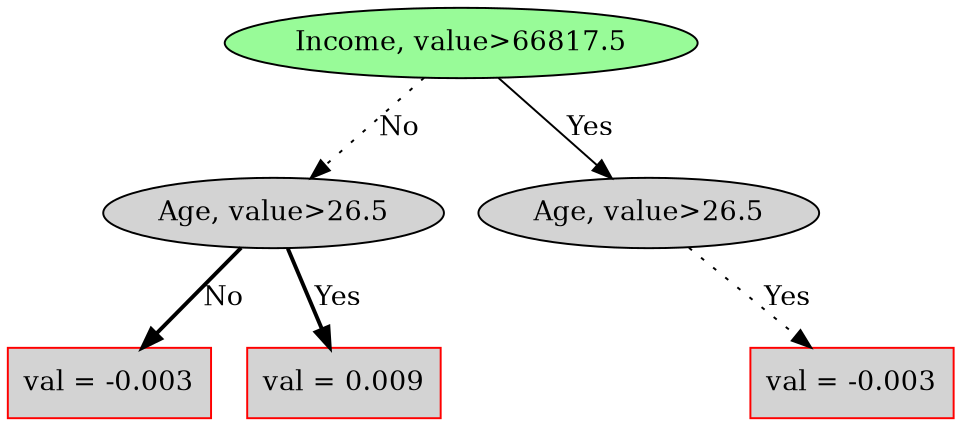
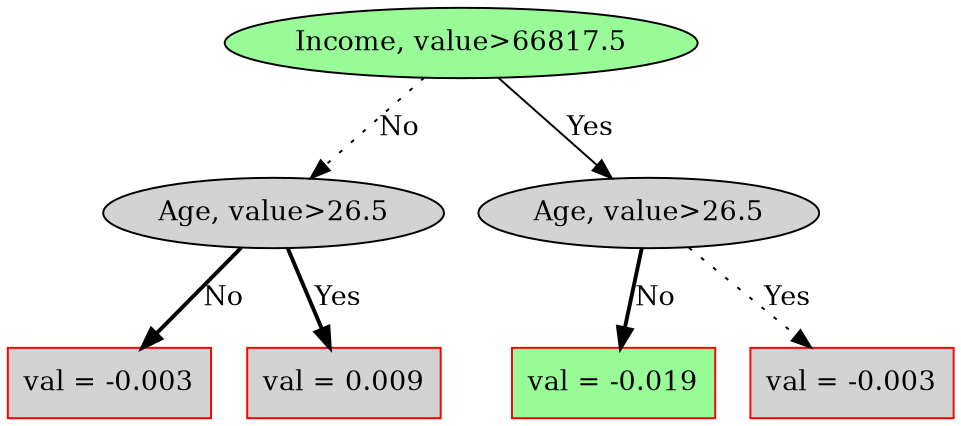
none -> (614, 383)
